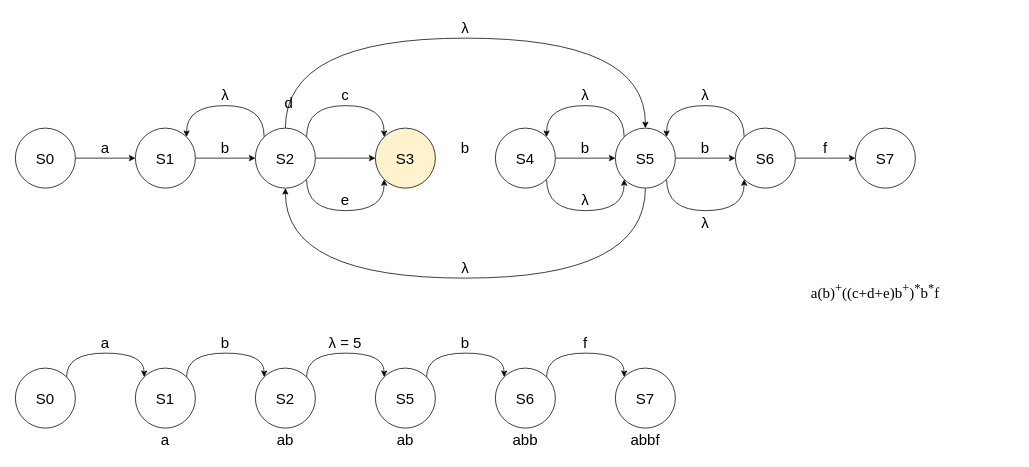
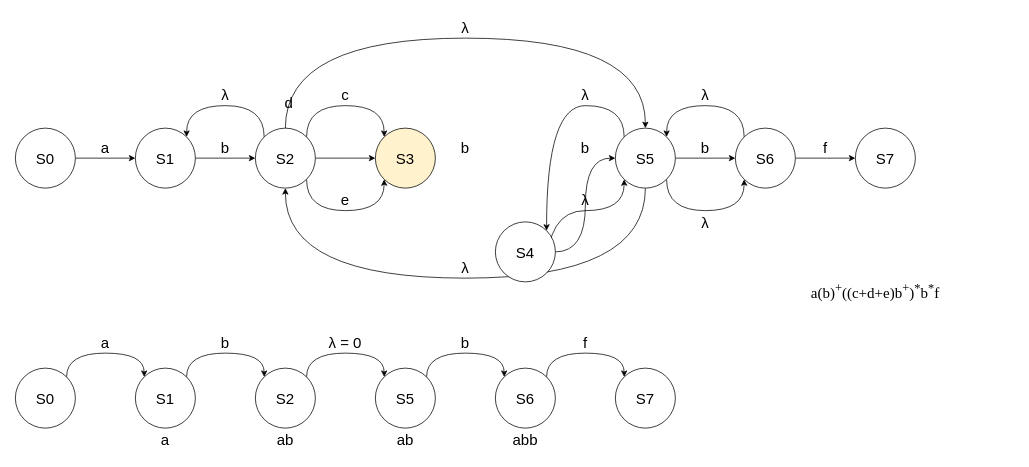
(525, 158) -> (525, 252)
(345, 342) -> (345, 342)
(645, 439) -> none
